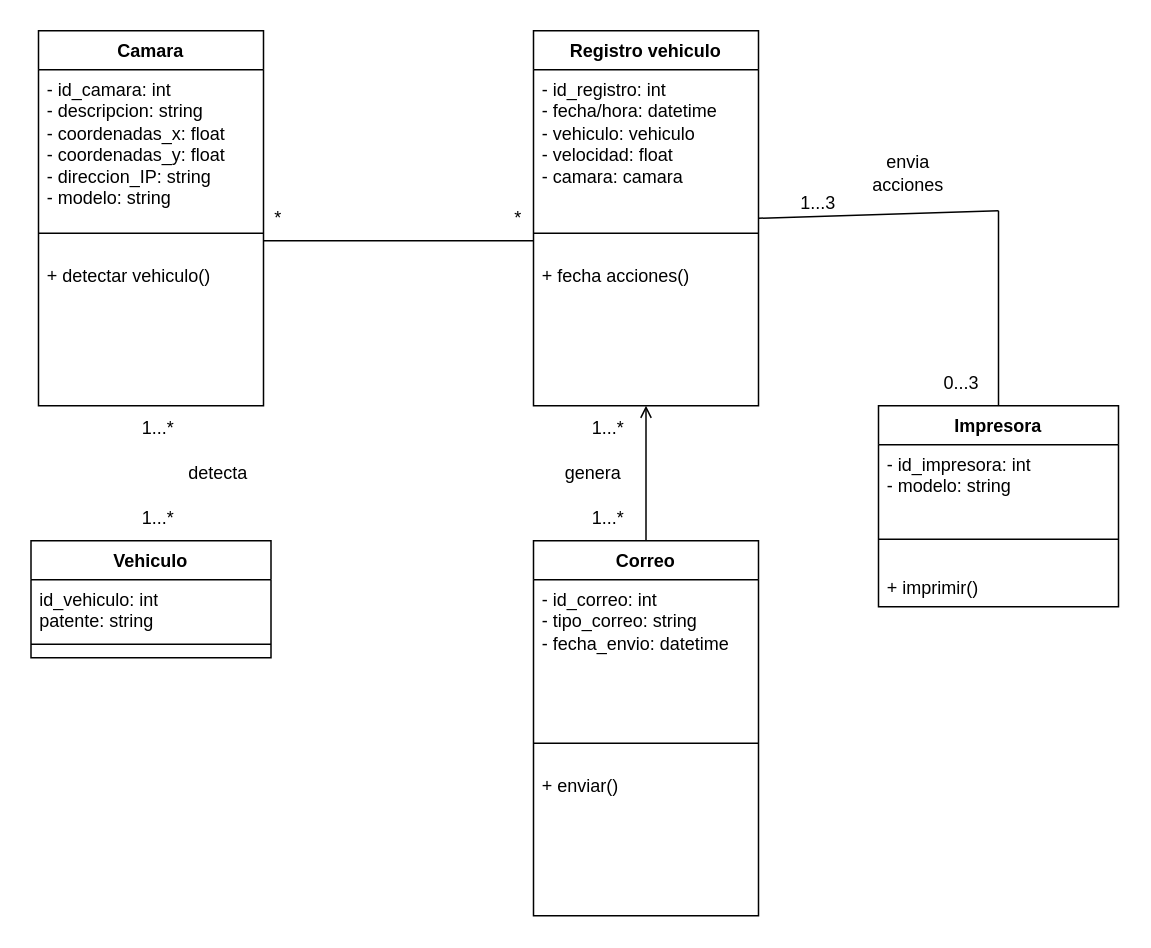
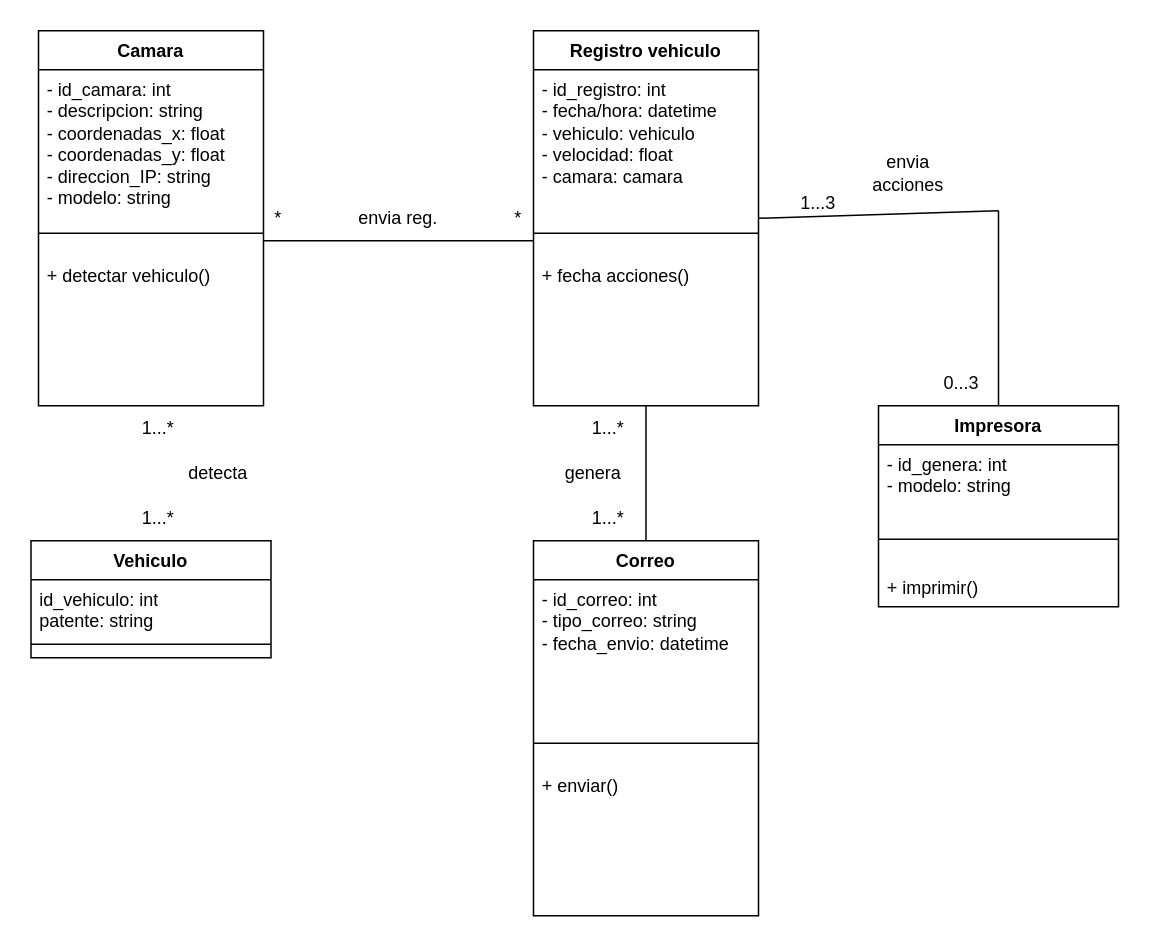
none -> (398, 218)
(646, 412) -> (646, 412)
(969, 477) -> (956, 477)
